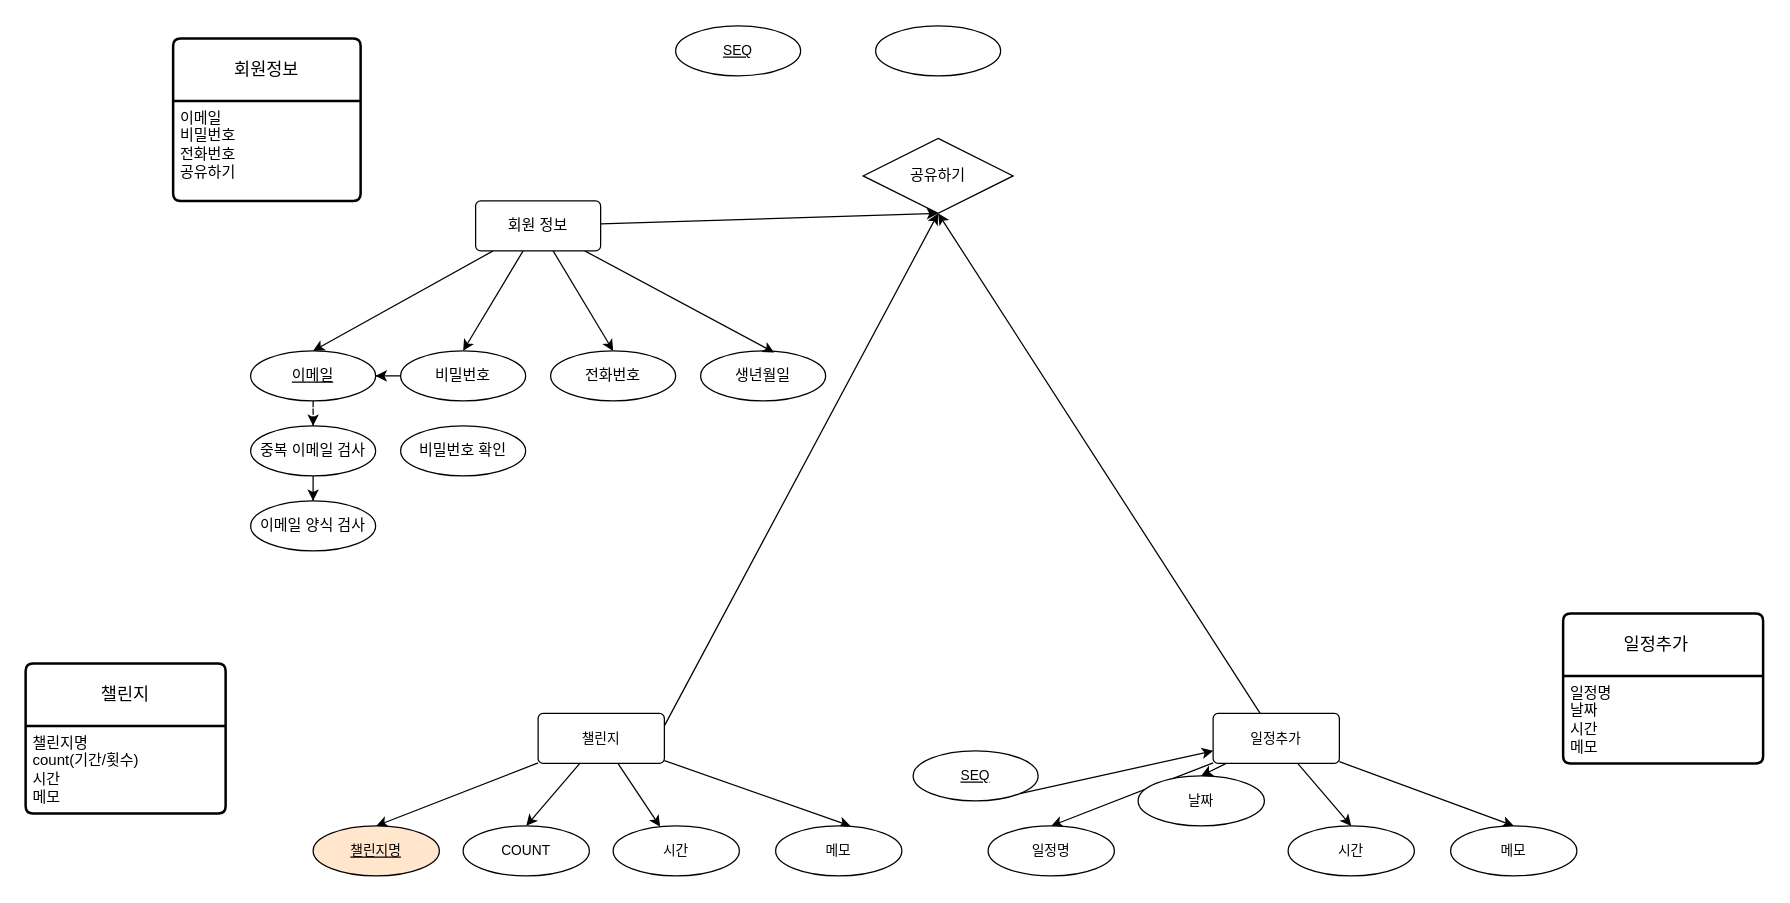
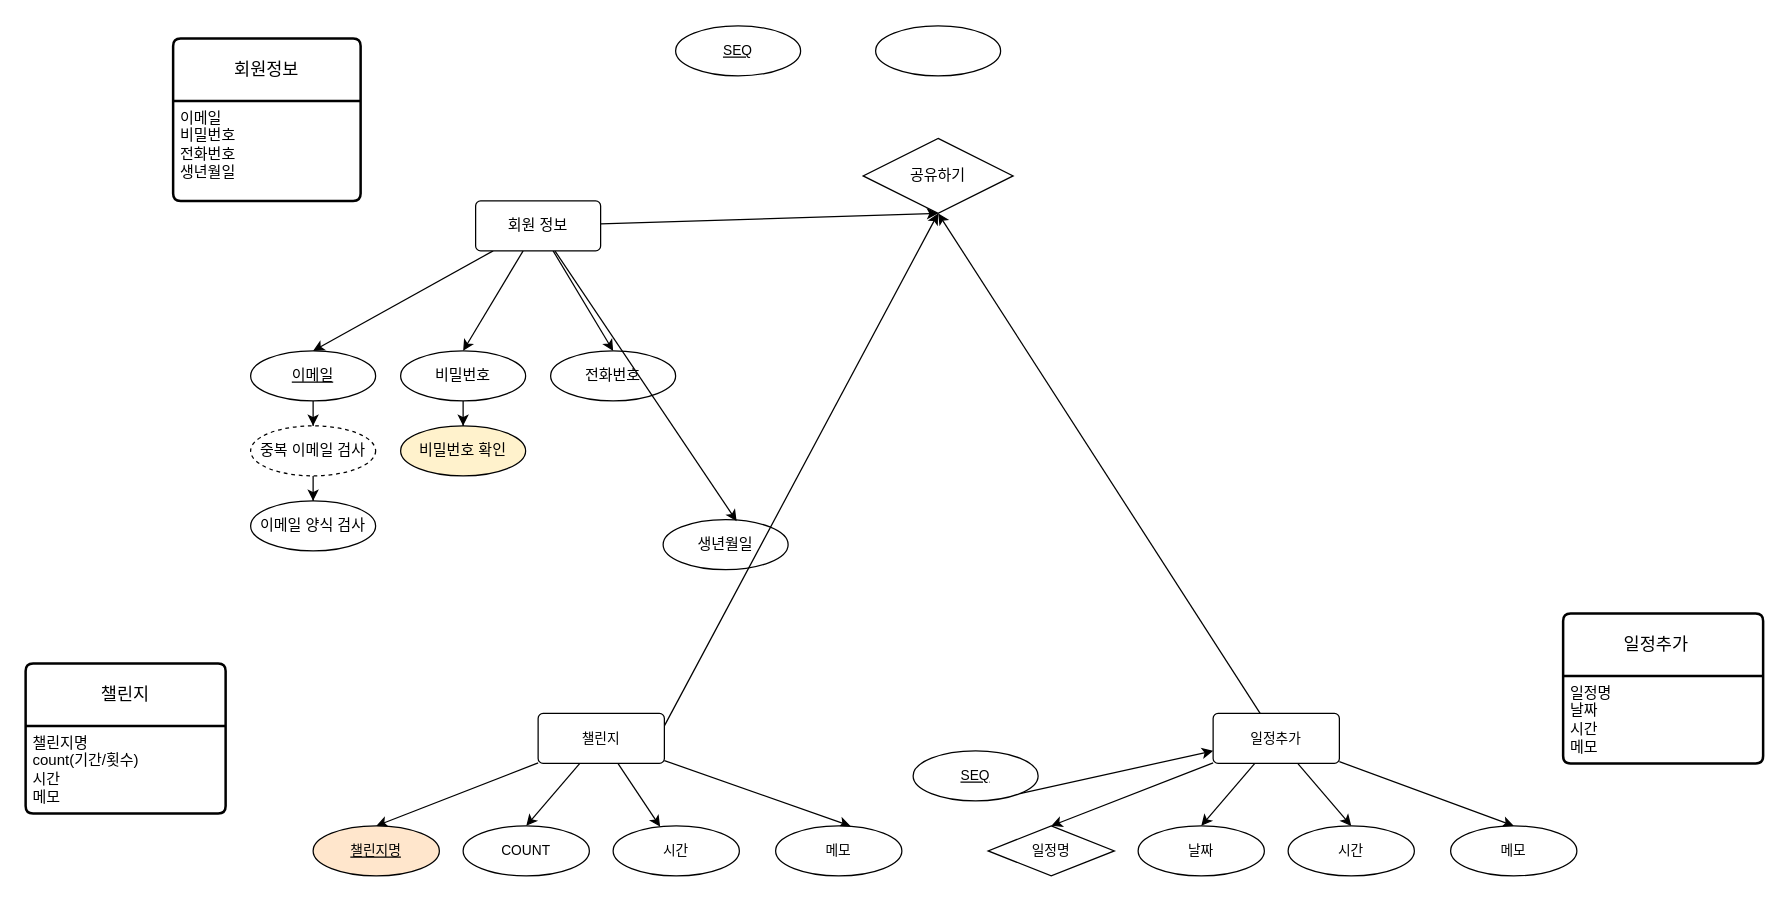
(211, 145) -> (211, 145)
(384, 376) -> (463, 418)
(763, 376) -> (726, 544)
(313, 426) -> (313, 426)
(313, 451) -> (313, 451)
(463, 451) -> (463, 451)
(1201, 801) -> (1201, 851)
(1051, 851) -> (1051, 851)
